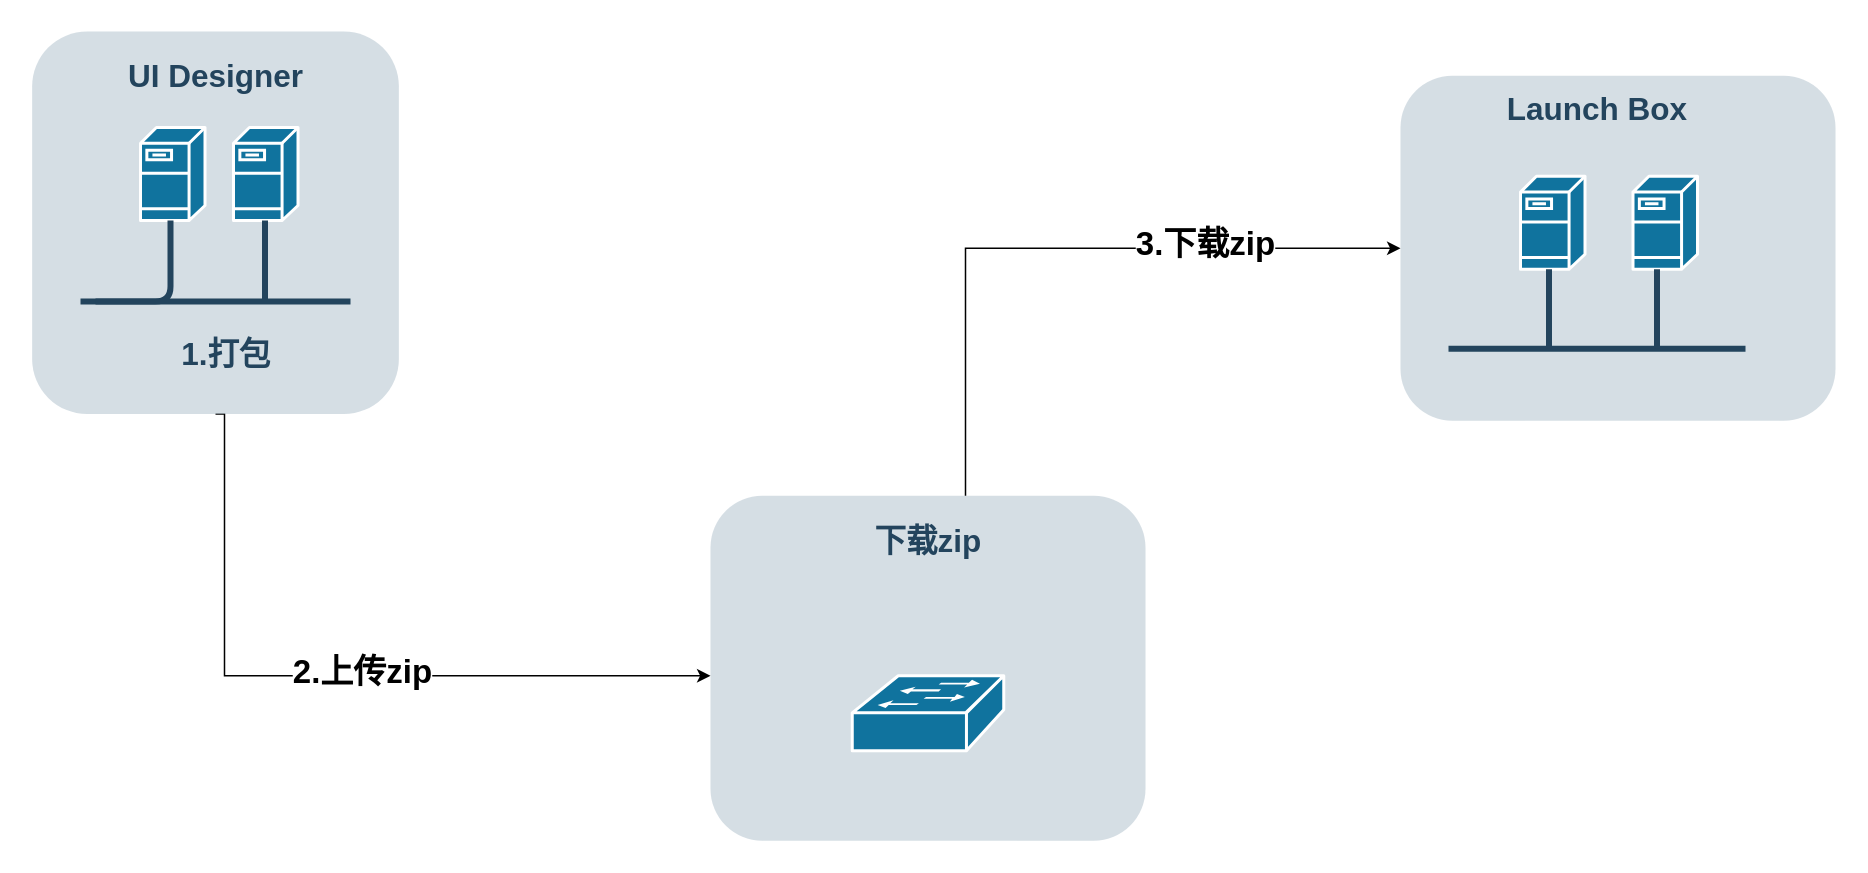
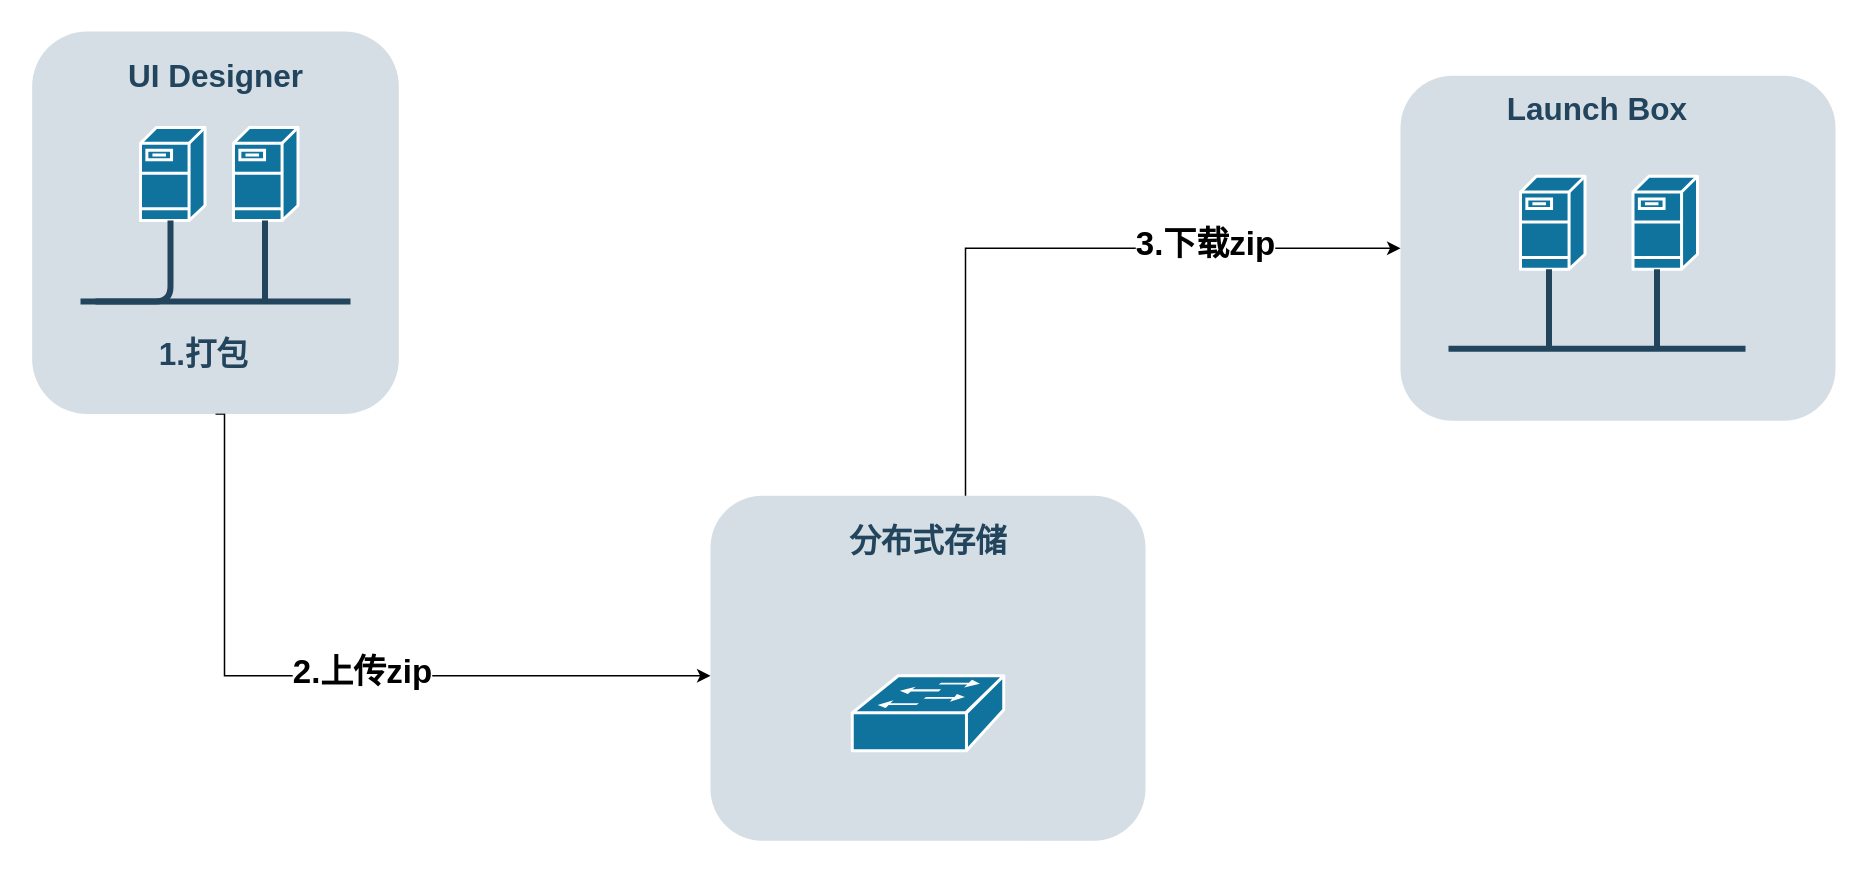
(227, 353) -> (204, 353)
(929, 541) -> (929, 541)
